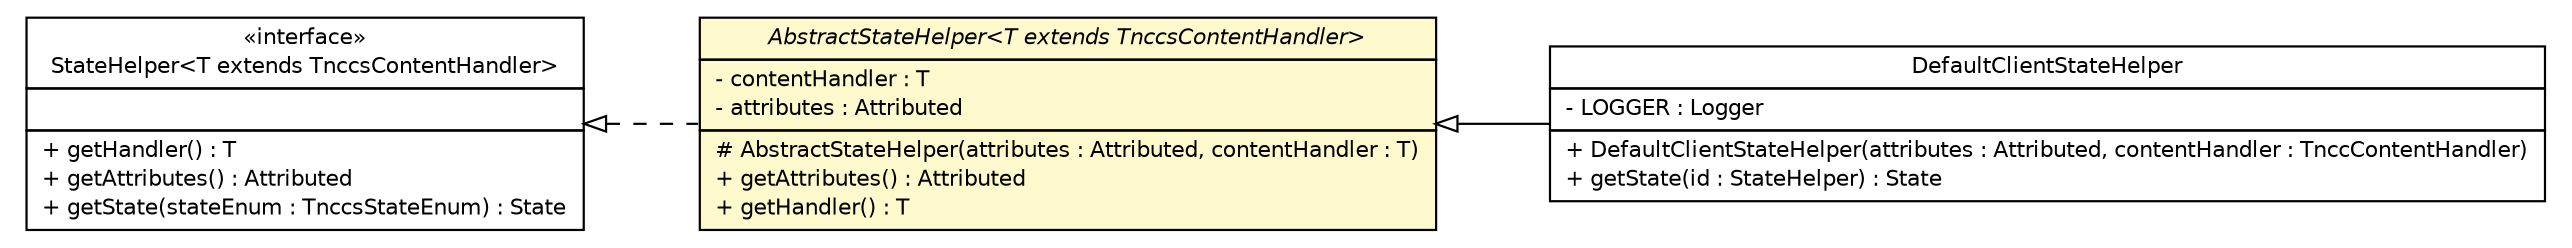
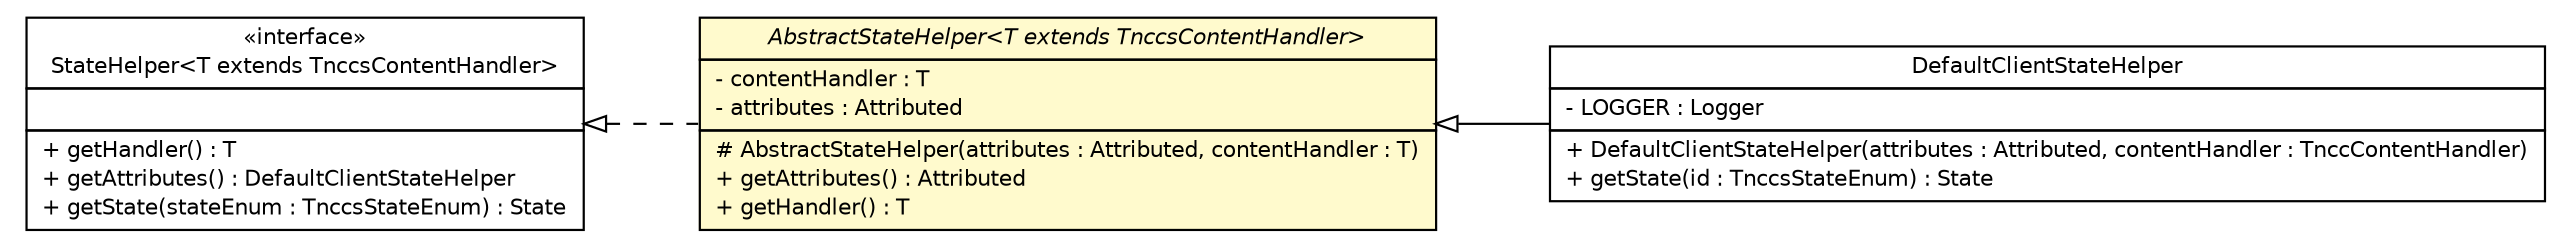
(198, 179) -> (279, 179)
(1755, 179) -> (1780, 179)
